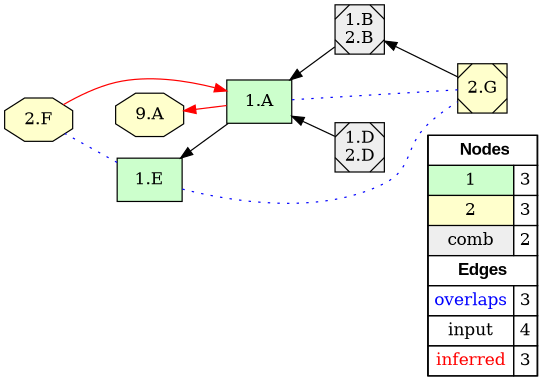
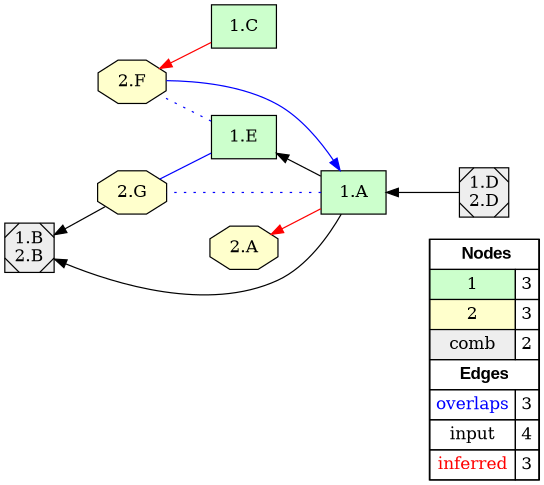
none -> (244, 26)
(317, 60) -> (217, 294)
(137, 79) -> (262, 97)
(482, 88) -> (132, 192)
(150, 115) -> (244, 248)
(340, 198) -> (185, 166)
